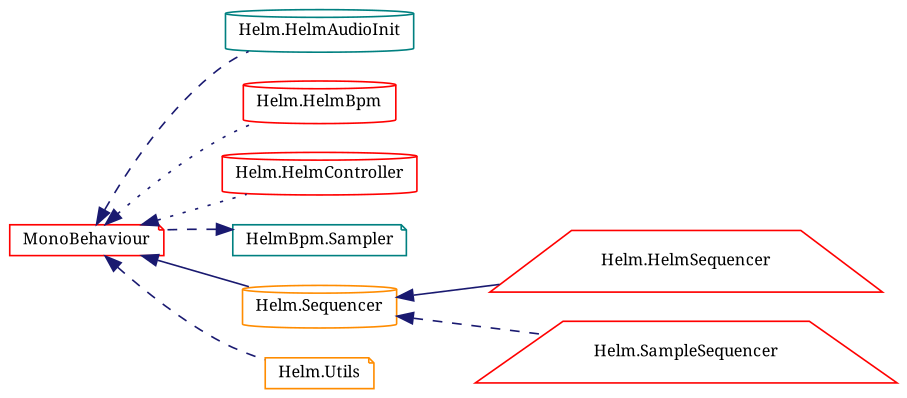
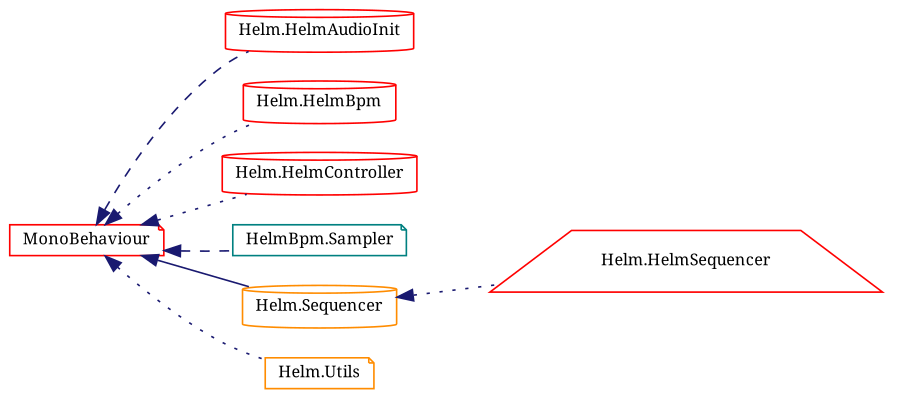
(320, 31) -> (320, 31)
(190, 229) -> (207, 251)
(457, 290) -> (457, 290)
(187, 321) -> (187, 321)
(686, 352) -> none
